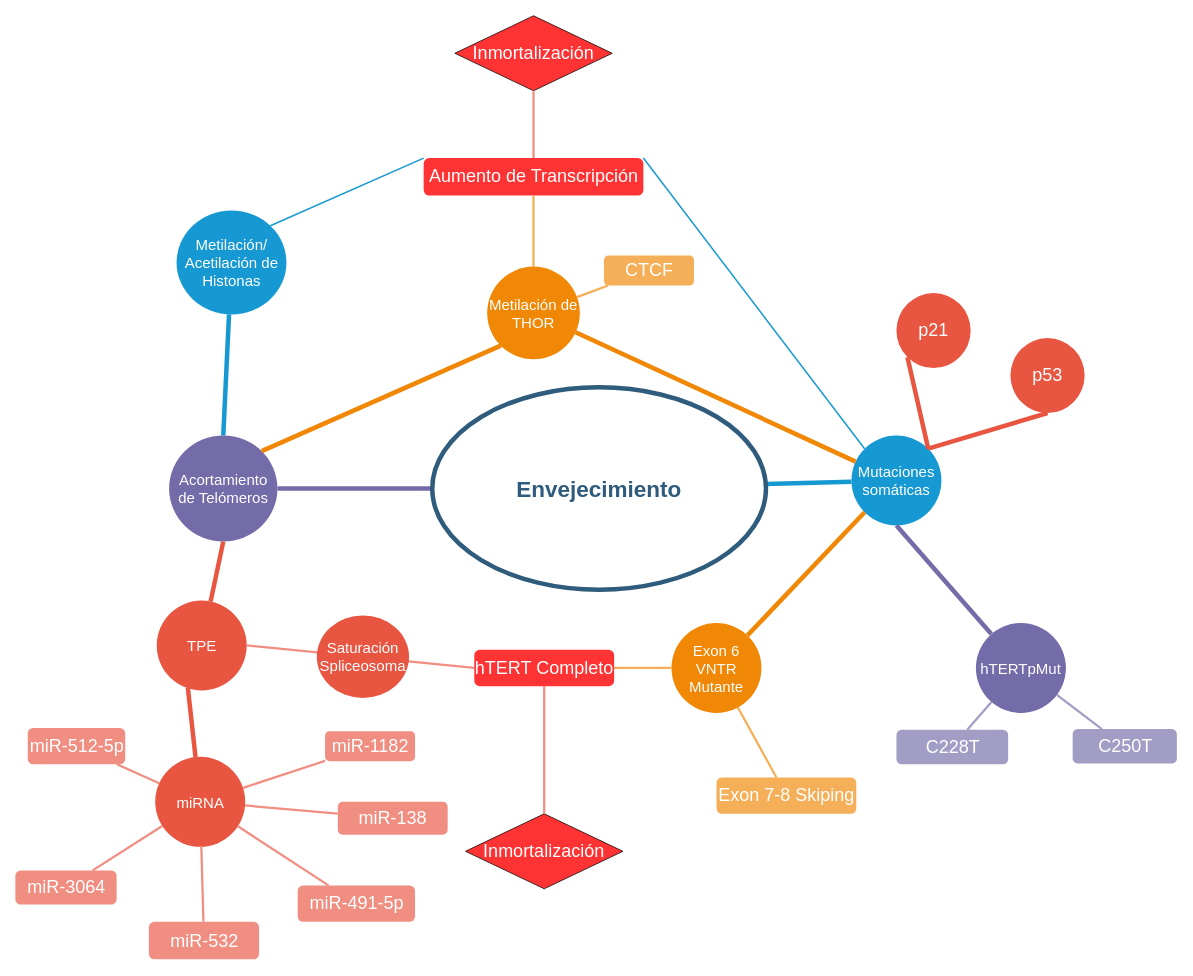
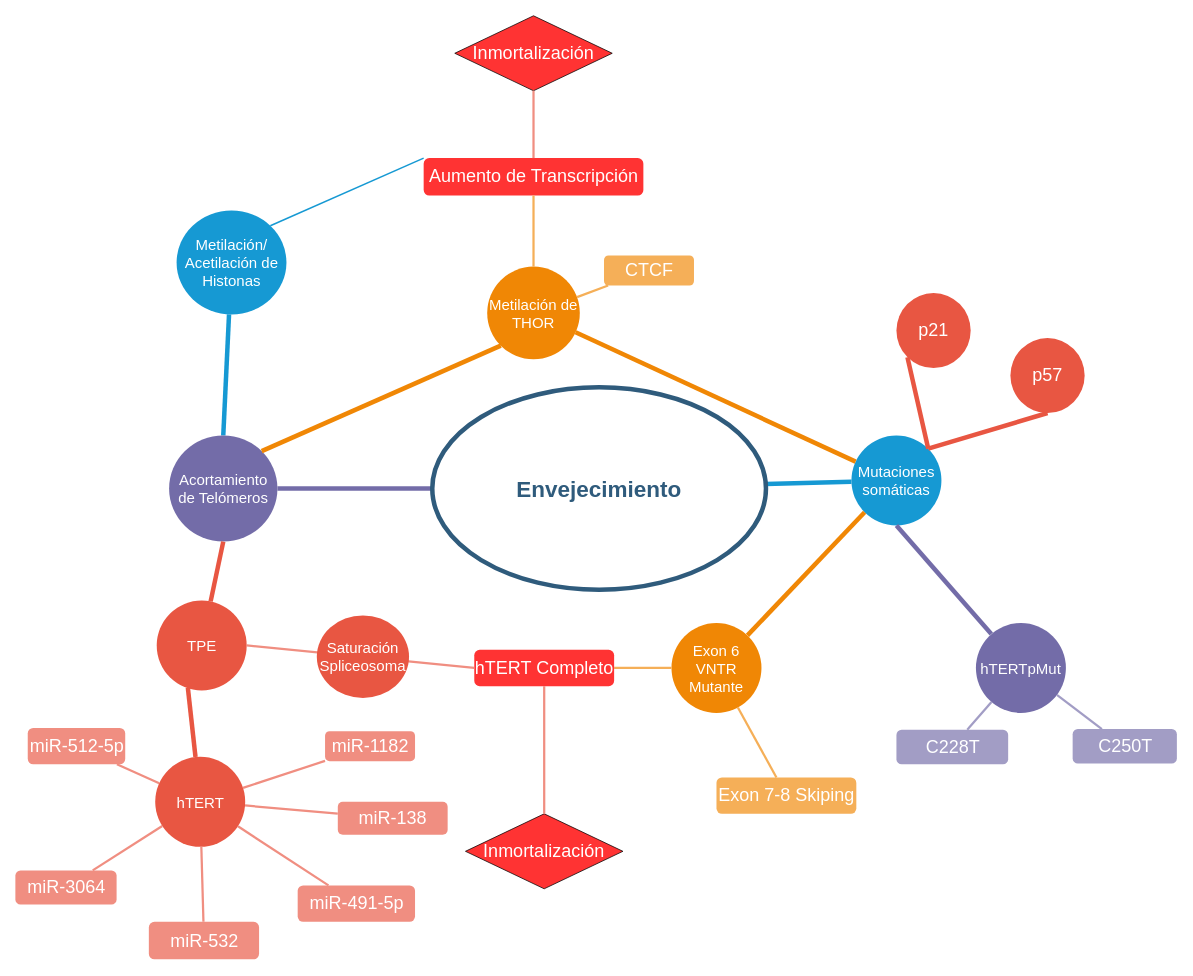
(754, 303) -> none
(1048, 375) -> (1048, 375)
(201, 802) -> (201, 802)
